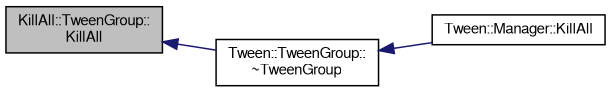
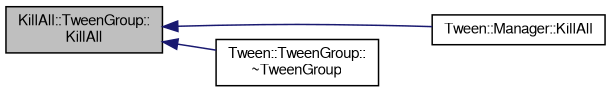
(413, 45) -> (305, 24)
